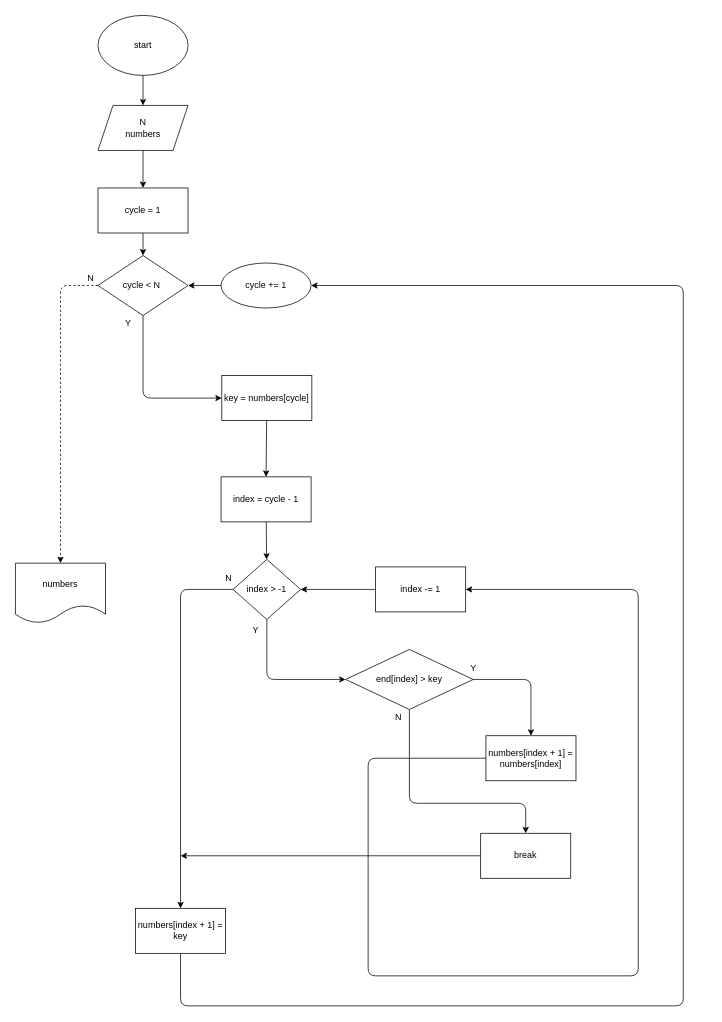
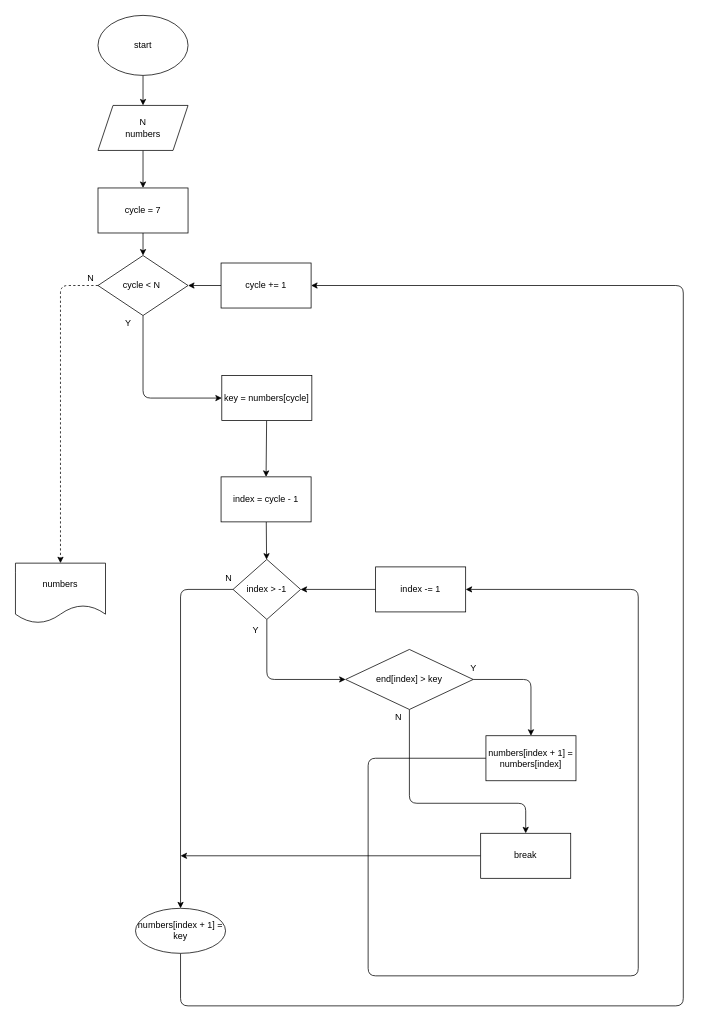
(143, 210) -> (143, 210)
(266, 285) -> (266, 285)
(180, 930) -> (180, 930)
